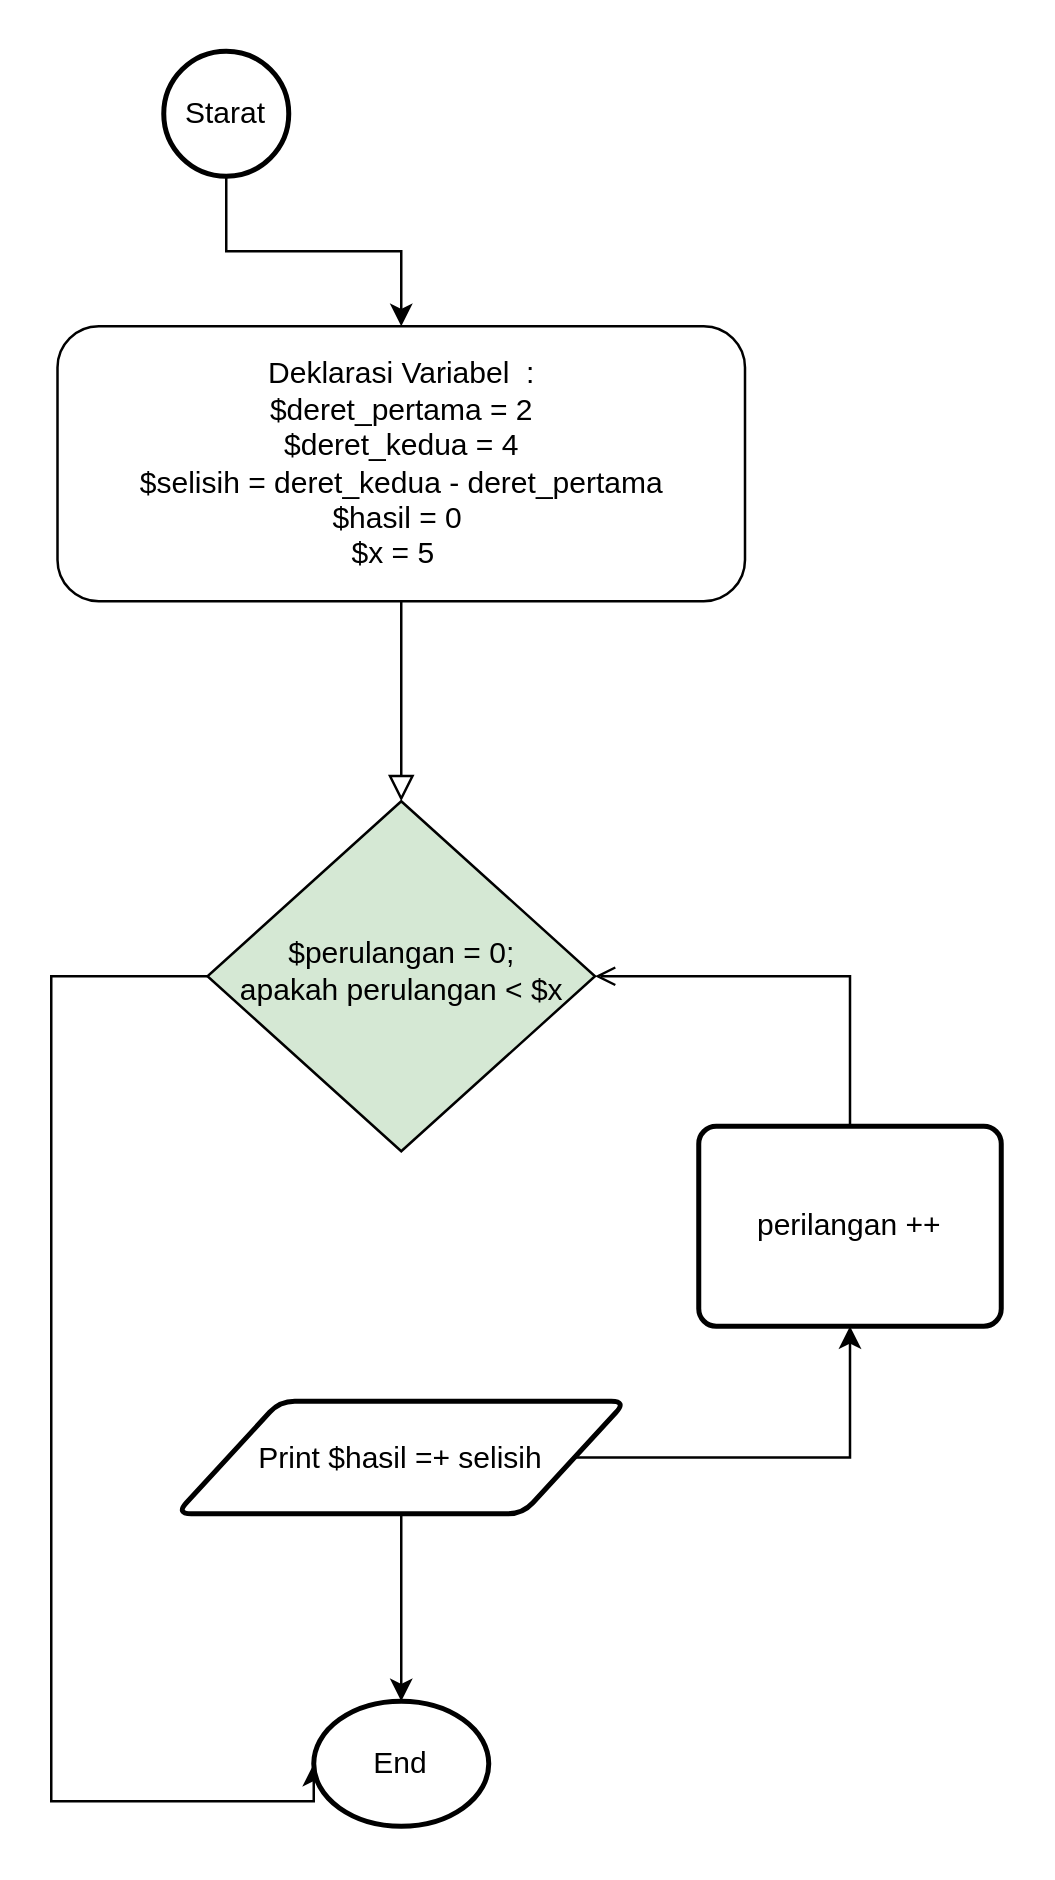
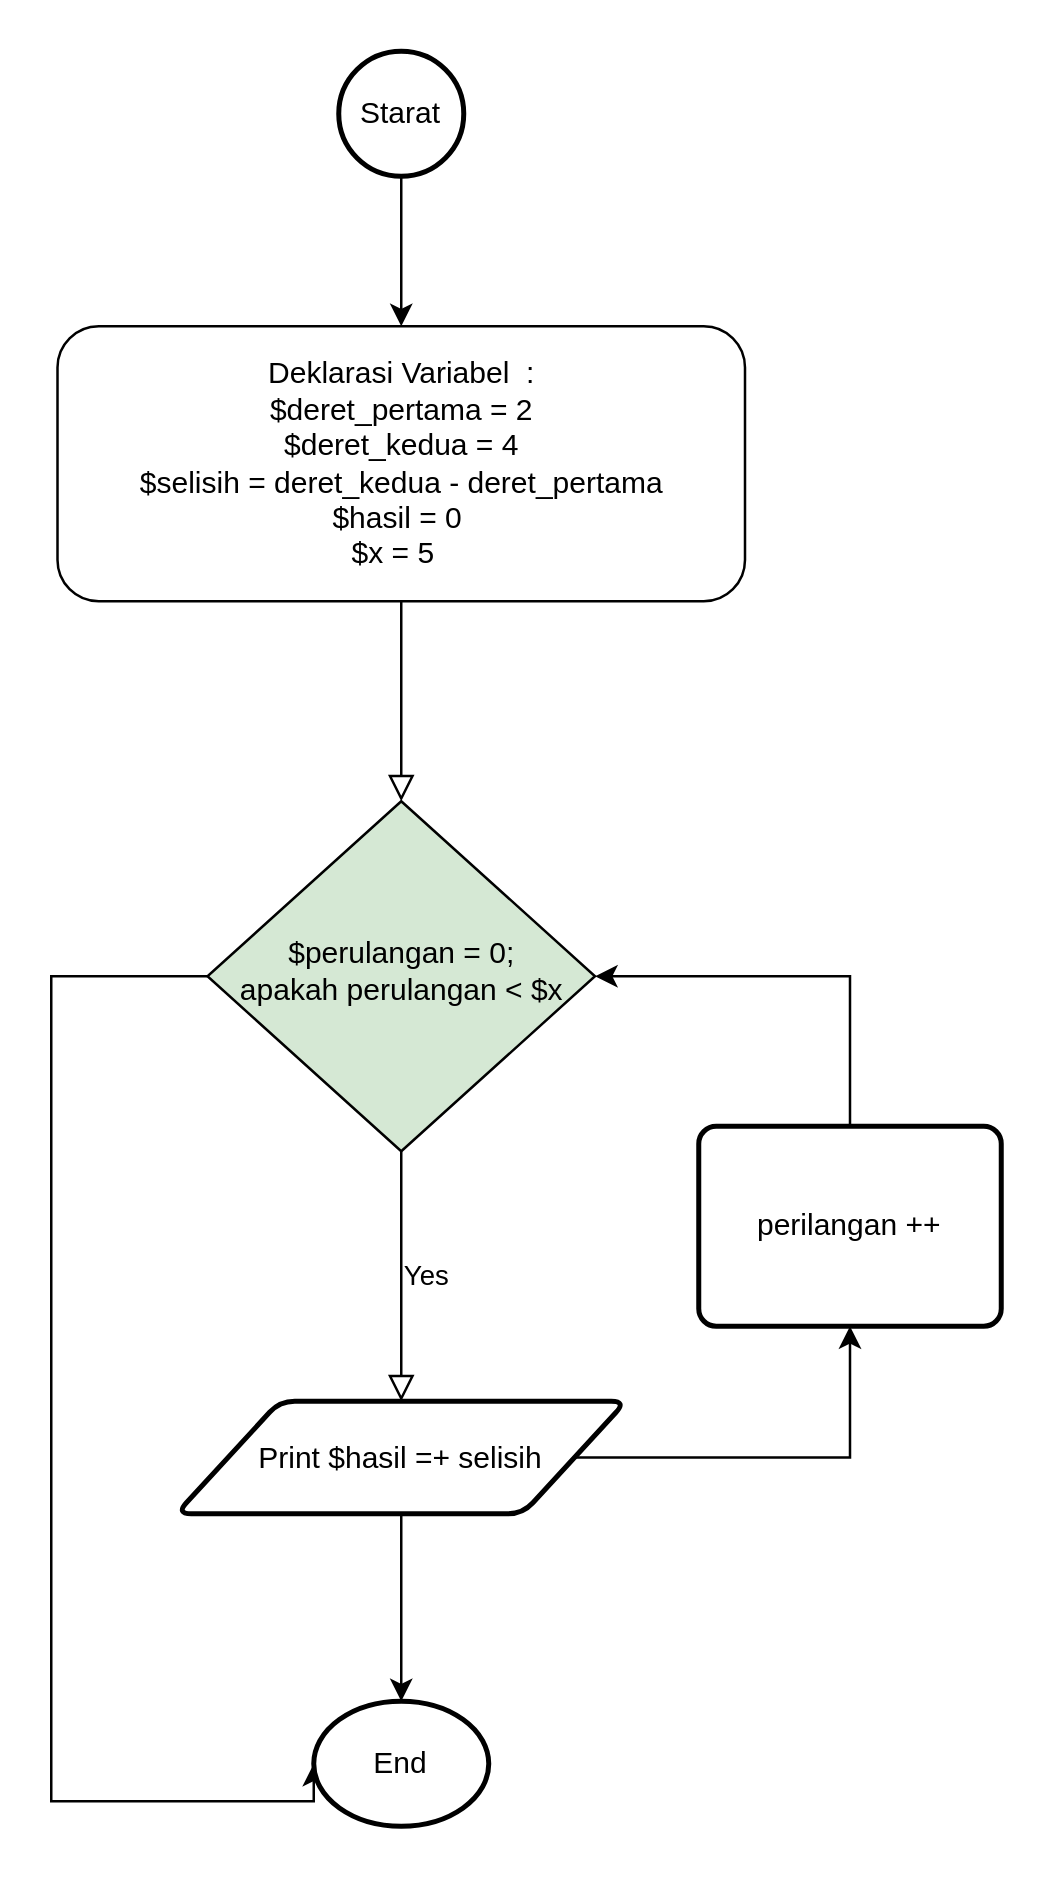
(226, 114) -> (401, 114)
(608, 976) -> (613, 976)
none -> (401, 1264)
